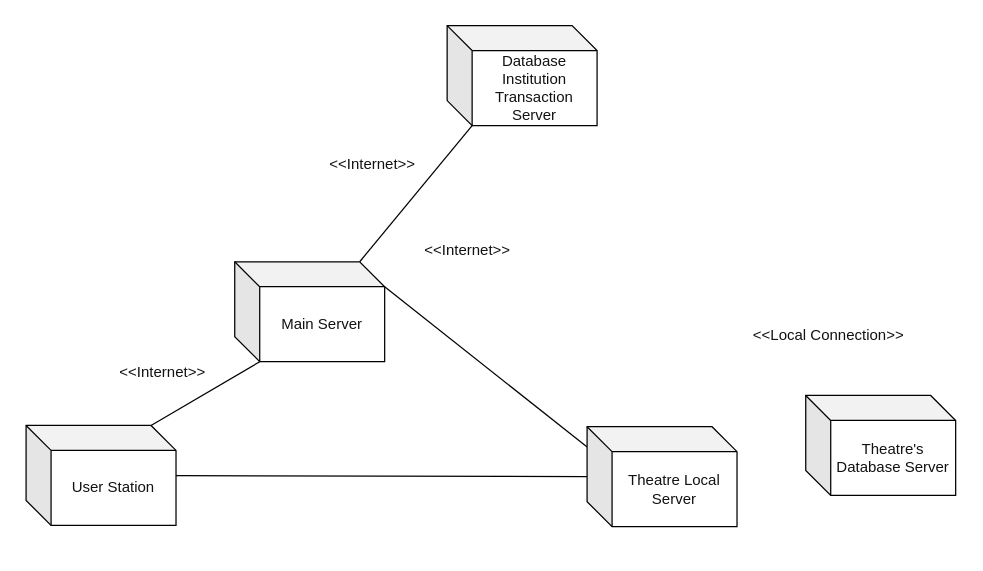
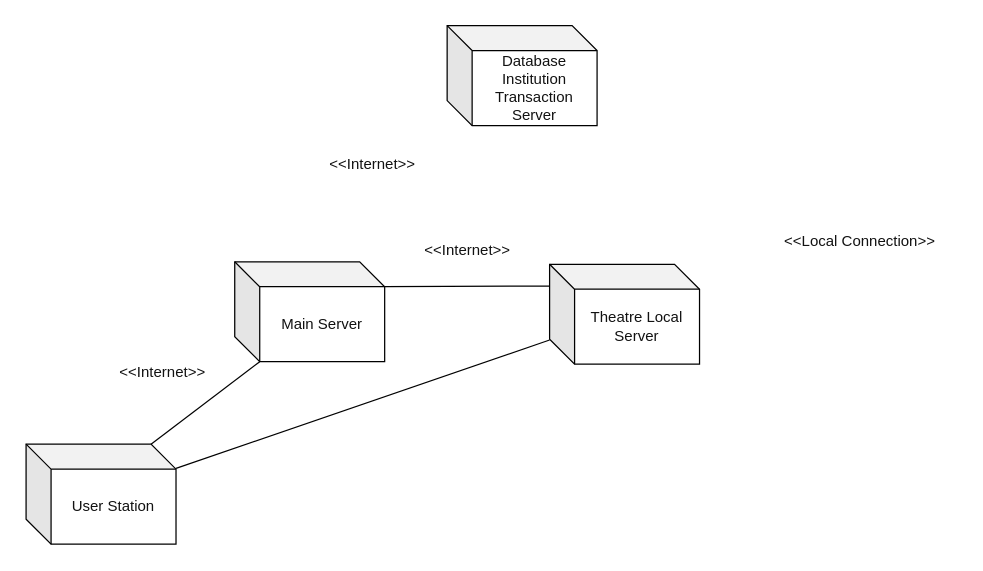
(416, 194) -> none
(828, 336) -> (859, 242)
(881, 446) -> none
(101, 476) -> (101, 494)
(662, 477) -> (624, 314)
